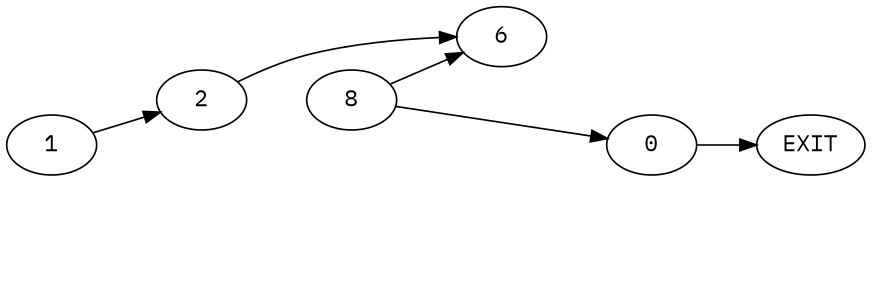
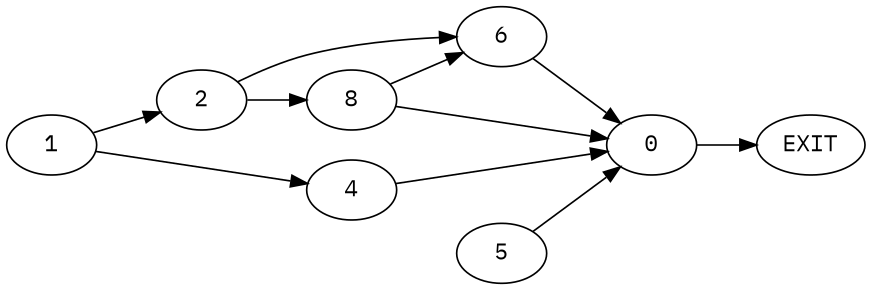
none -> (570, 86)
none -> (269, 100)
none -> (352, 190)
none -> (502, 253)
